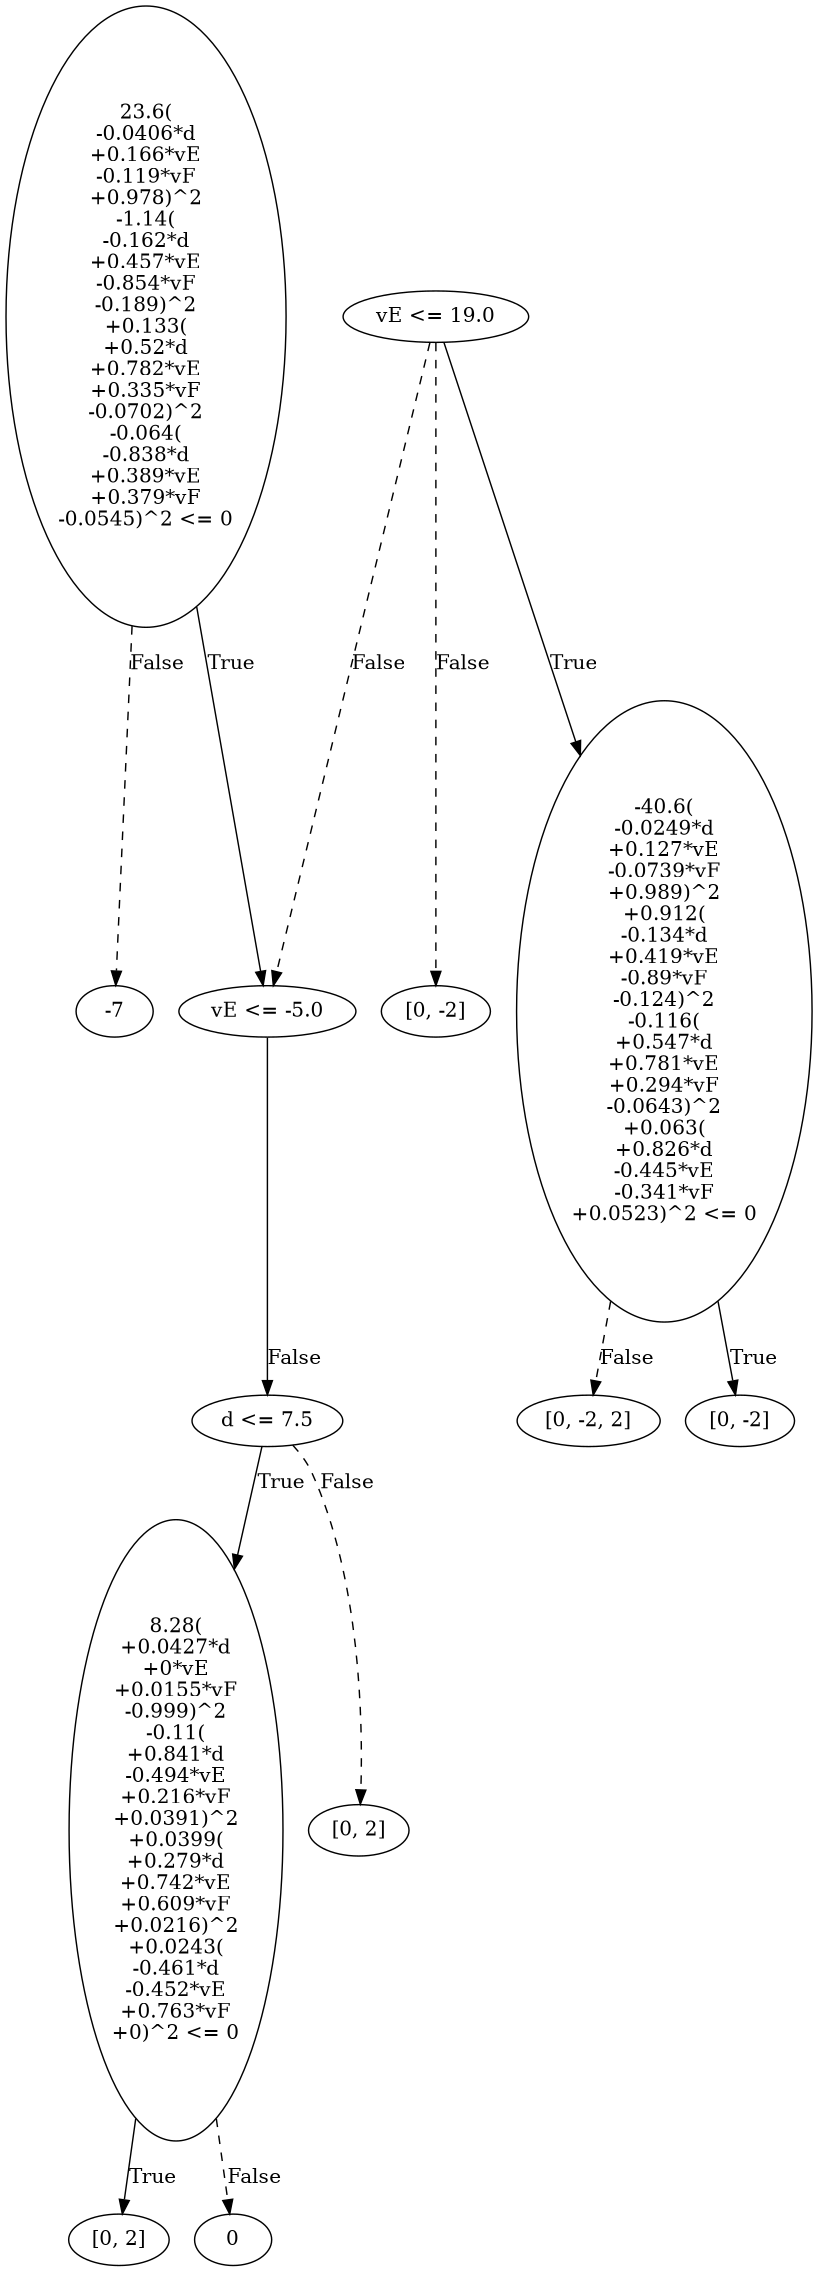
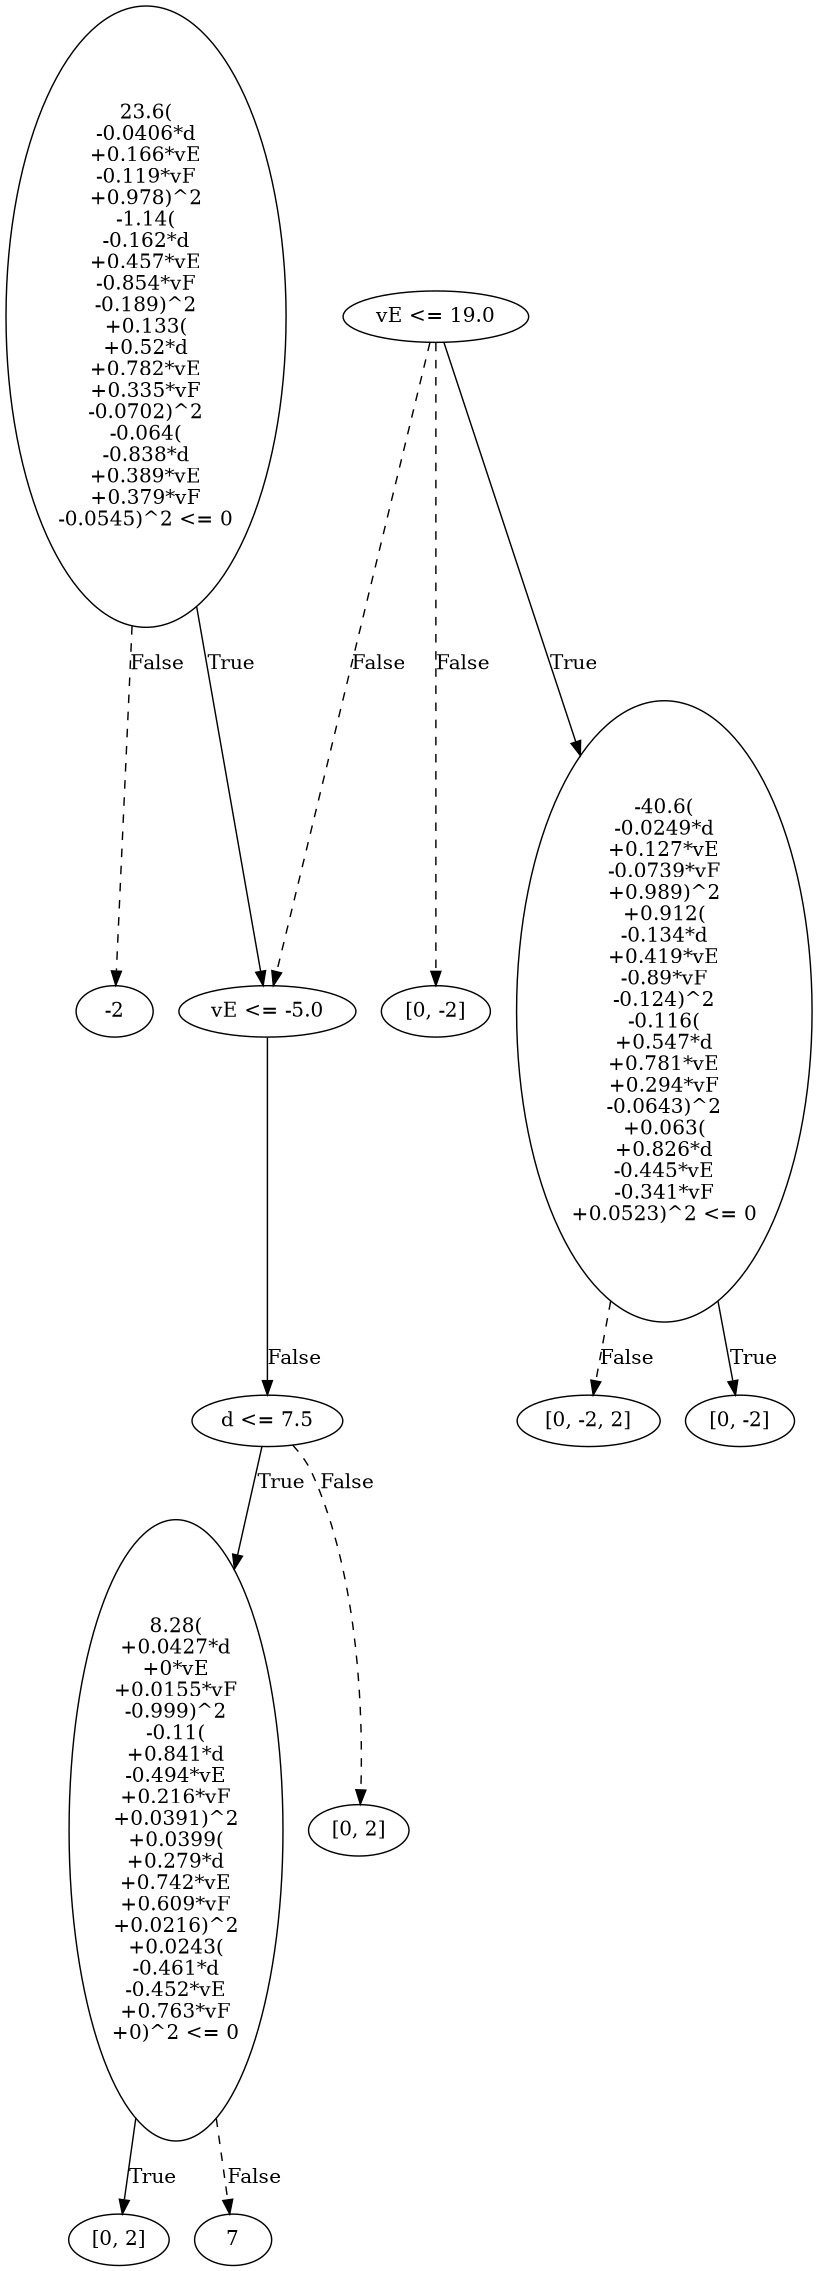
(115, 1011) -> (115, 1011)
(233, 2240) -> (233, 2240)
